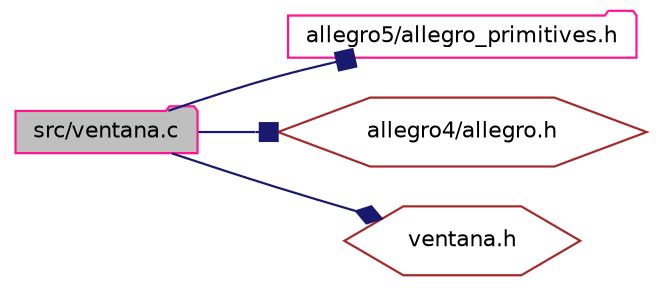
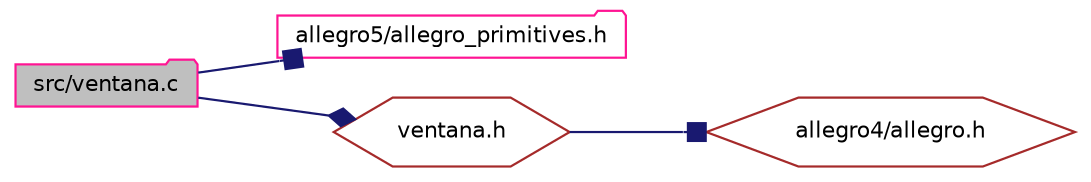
(227, 132) -> (626, 132)
